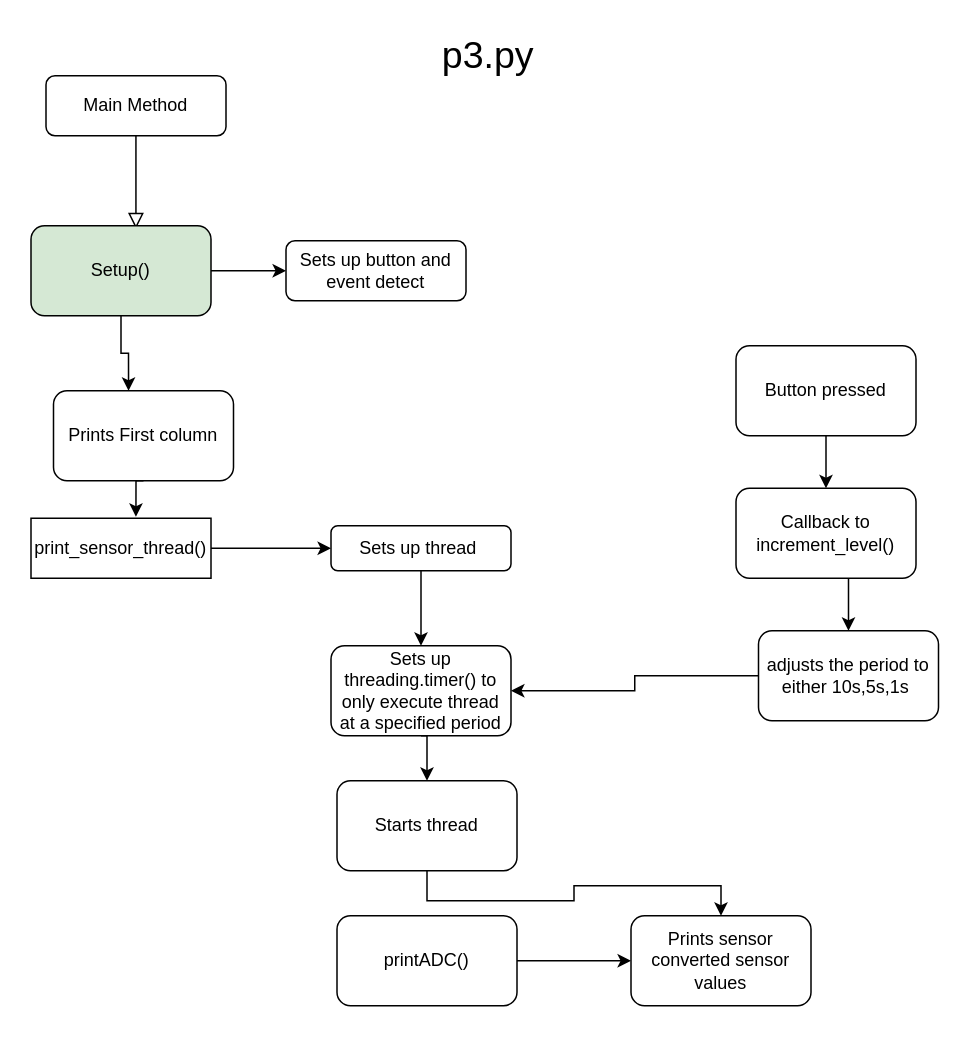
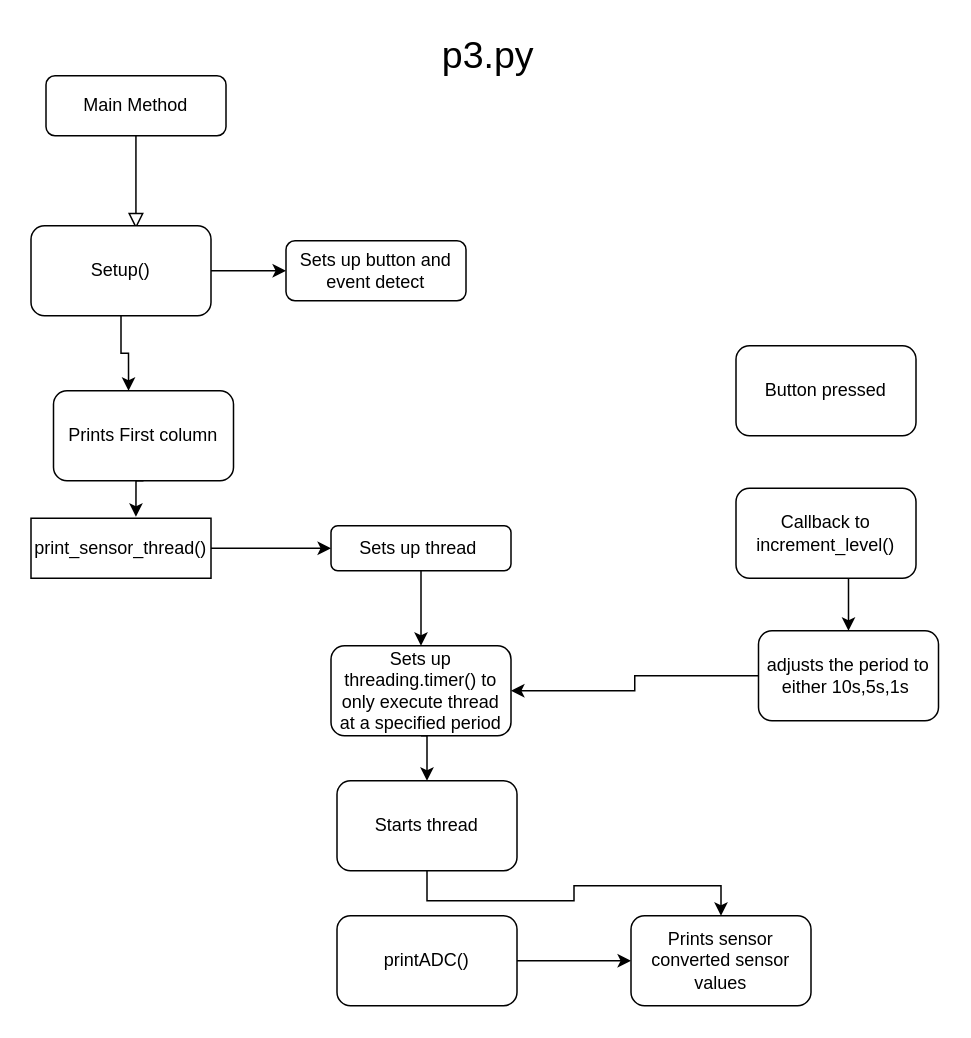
(121, 271) -> (121, 271)
(826, 457) -> none
